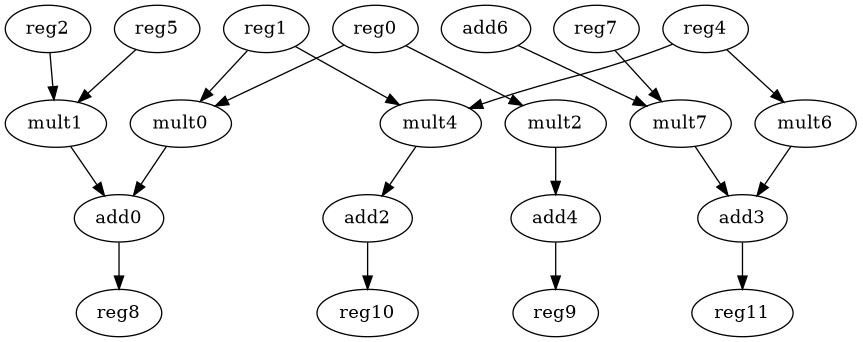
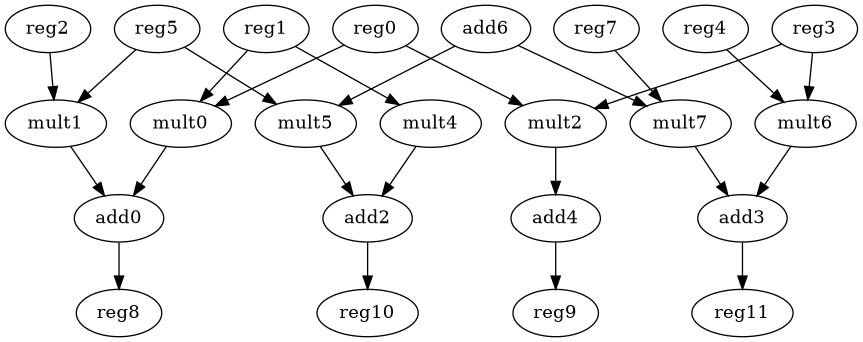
none -> (815, 29)
(568, 78) -> none
none -> (306, 124)
